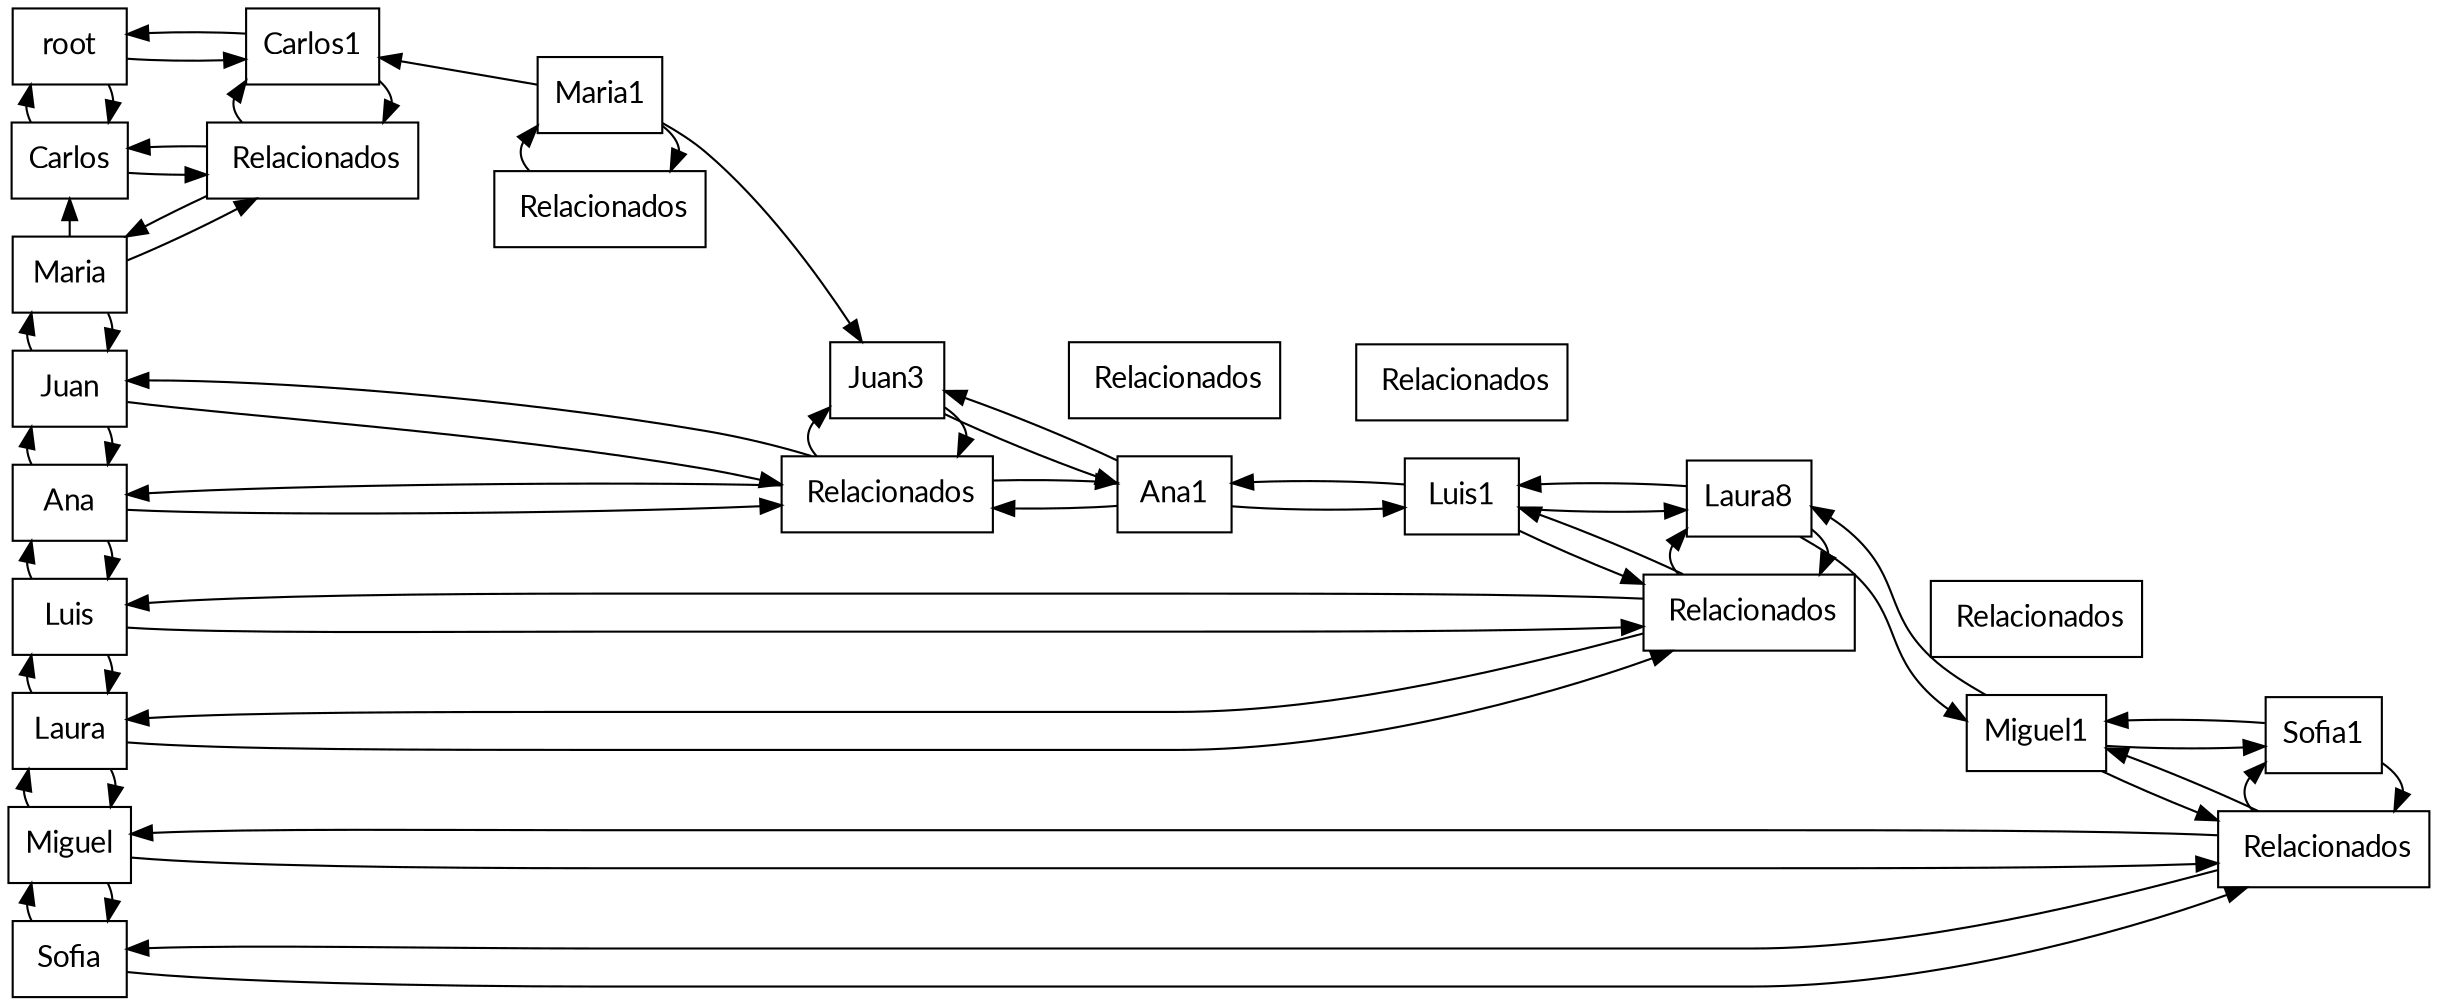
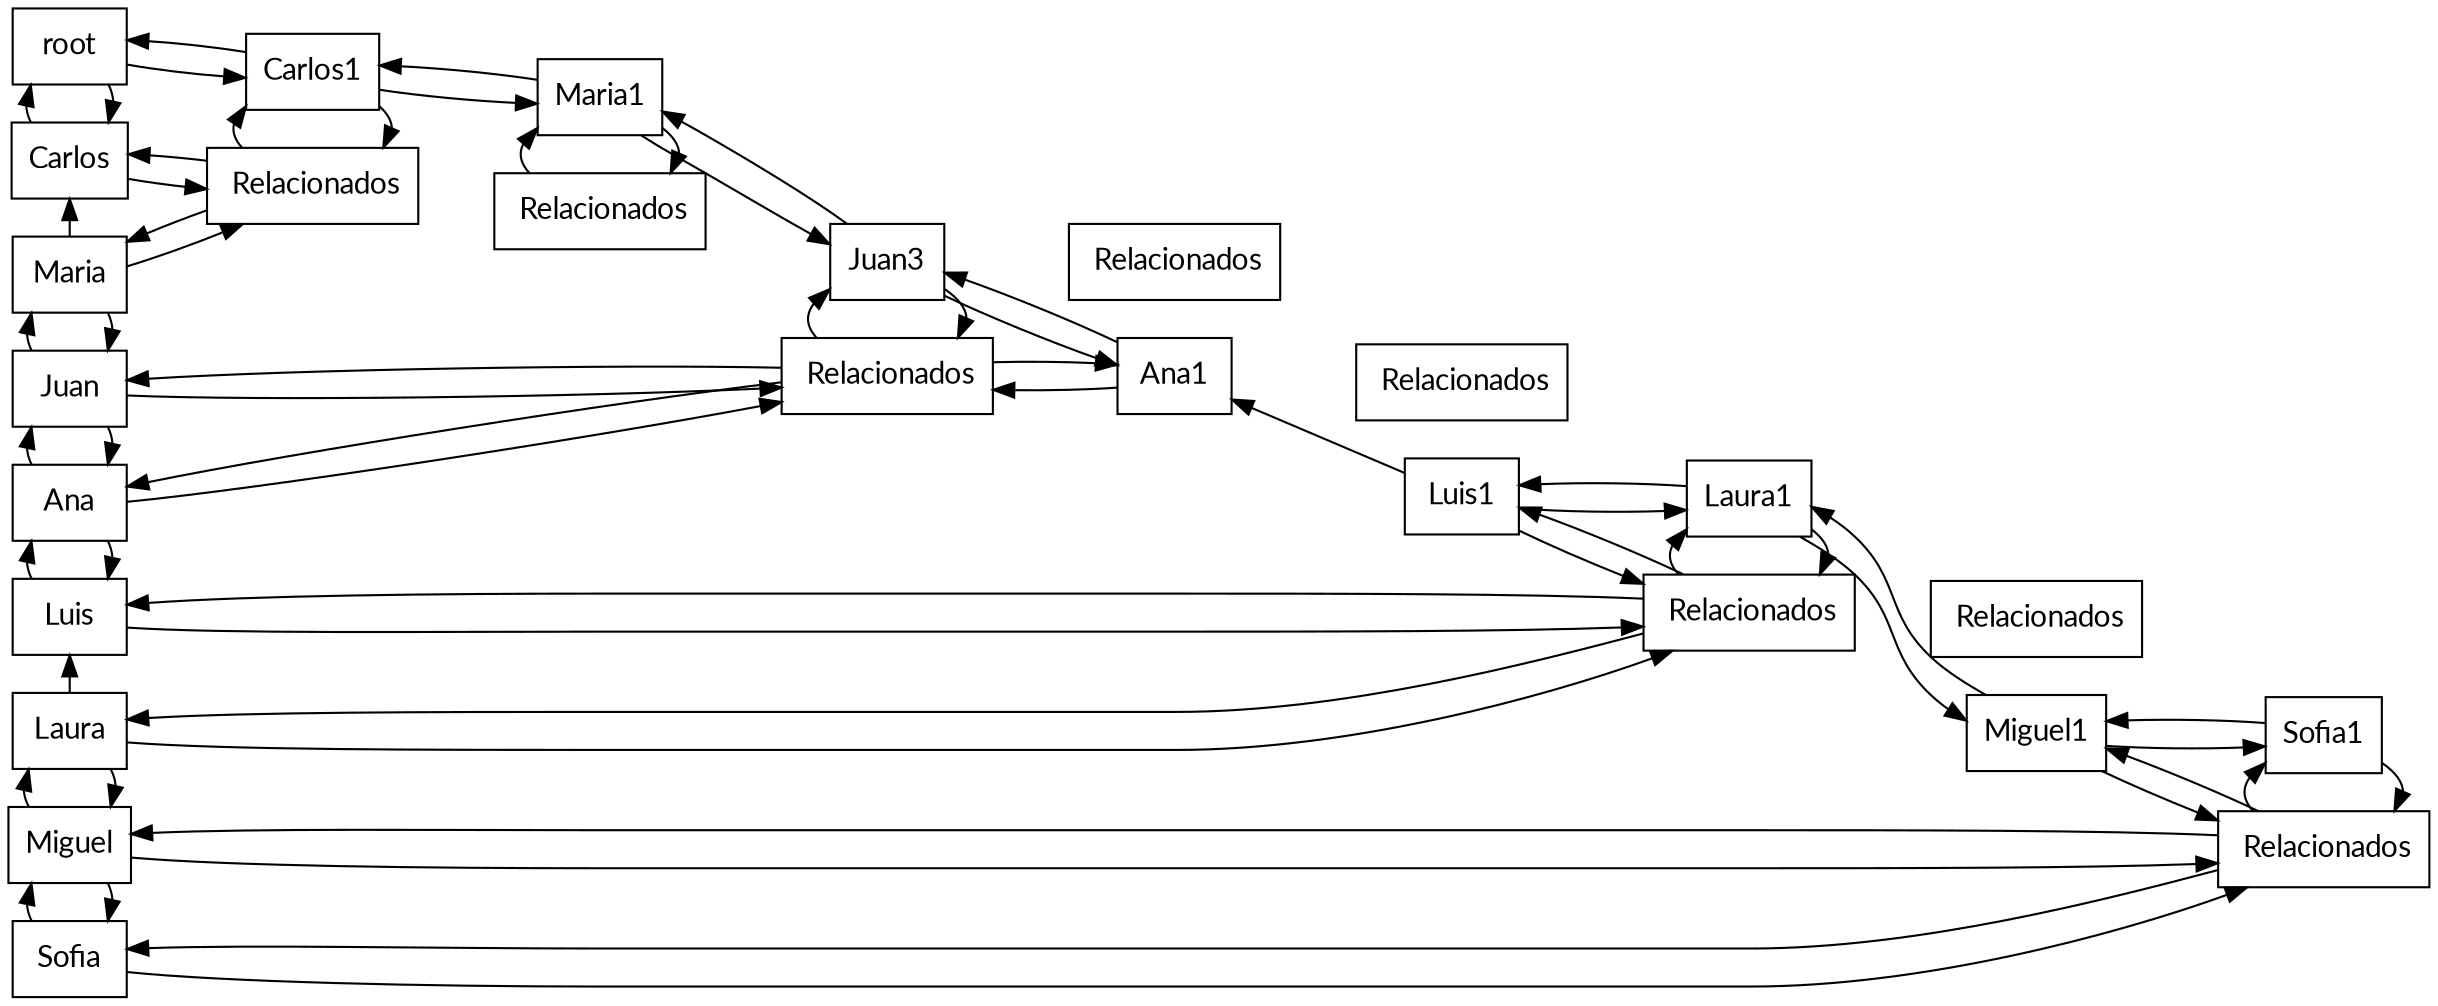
none -> (447, 98)
none -> (765, 171)
(1749, 499) -> (1749, 499)
(1307, 510) -> none
(111, 663) -> none
